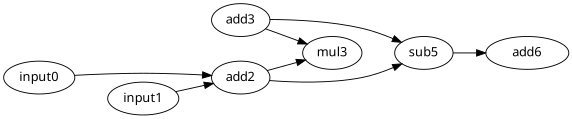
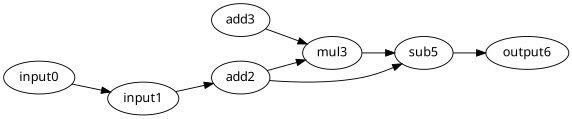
(332, 23) -> (374, 53)
(527, 53) -> (527, 53)
(139, 73) -> (87, 87)
